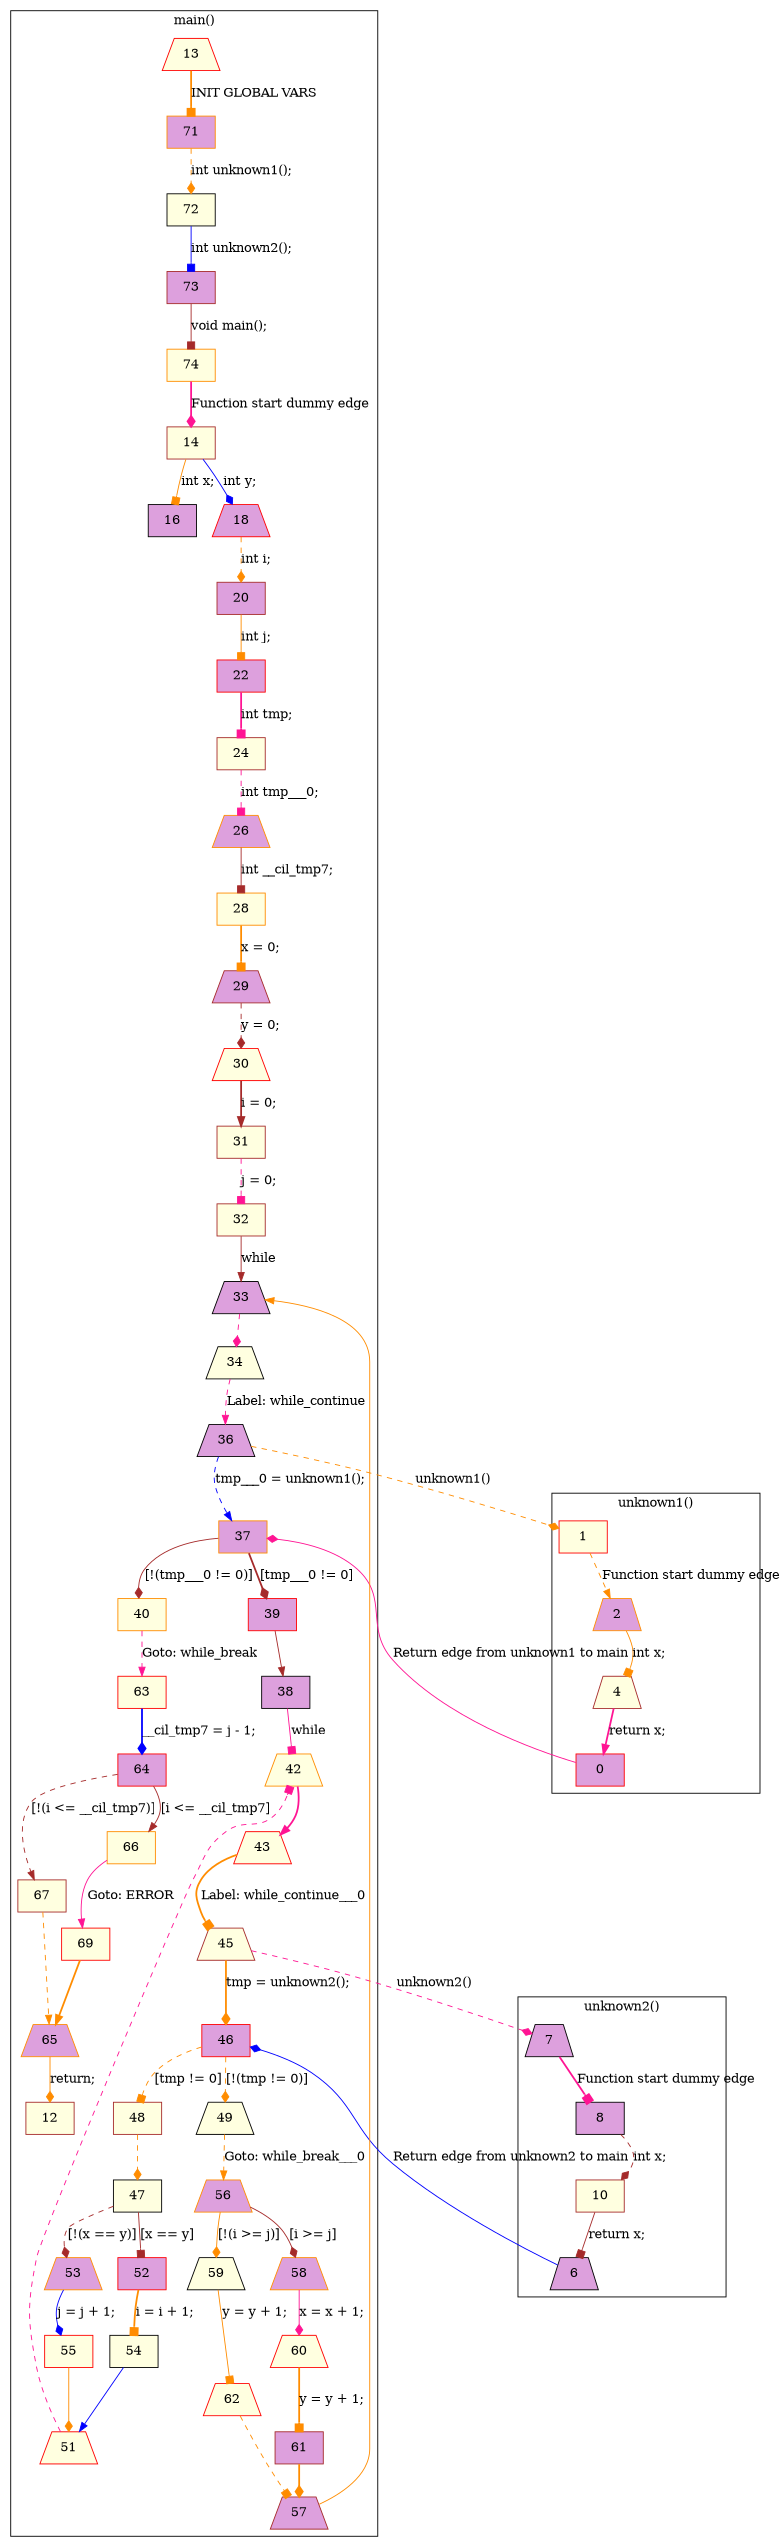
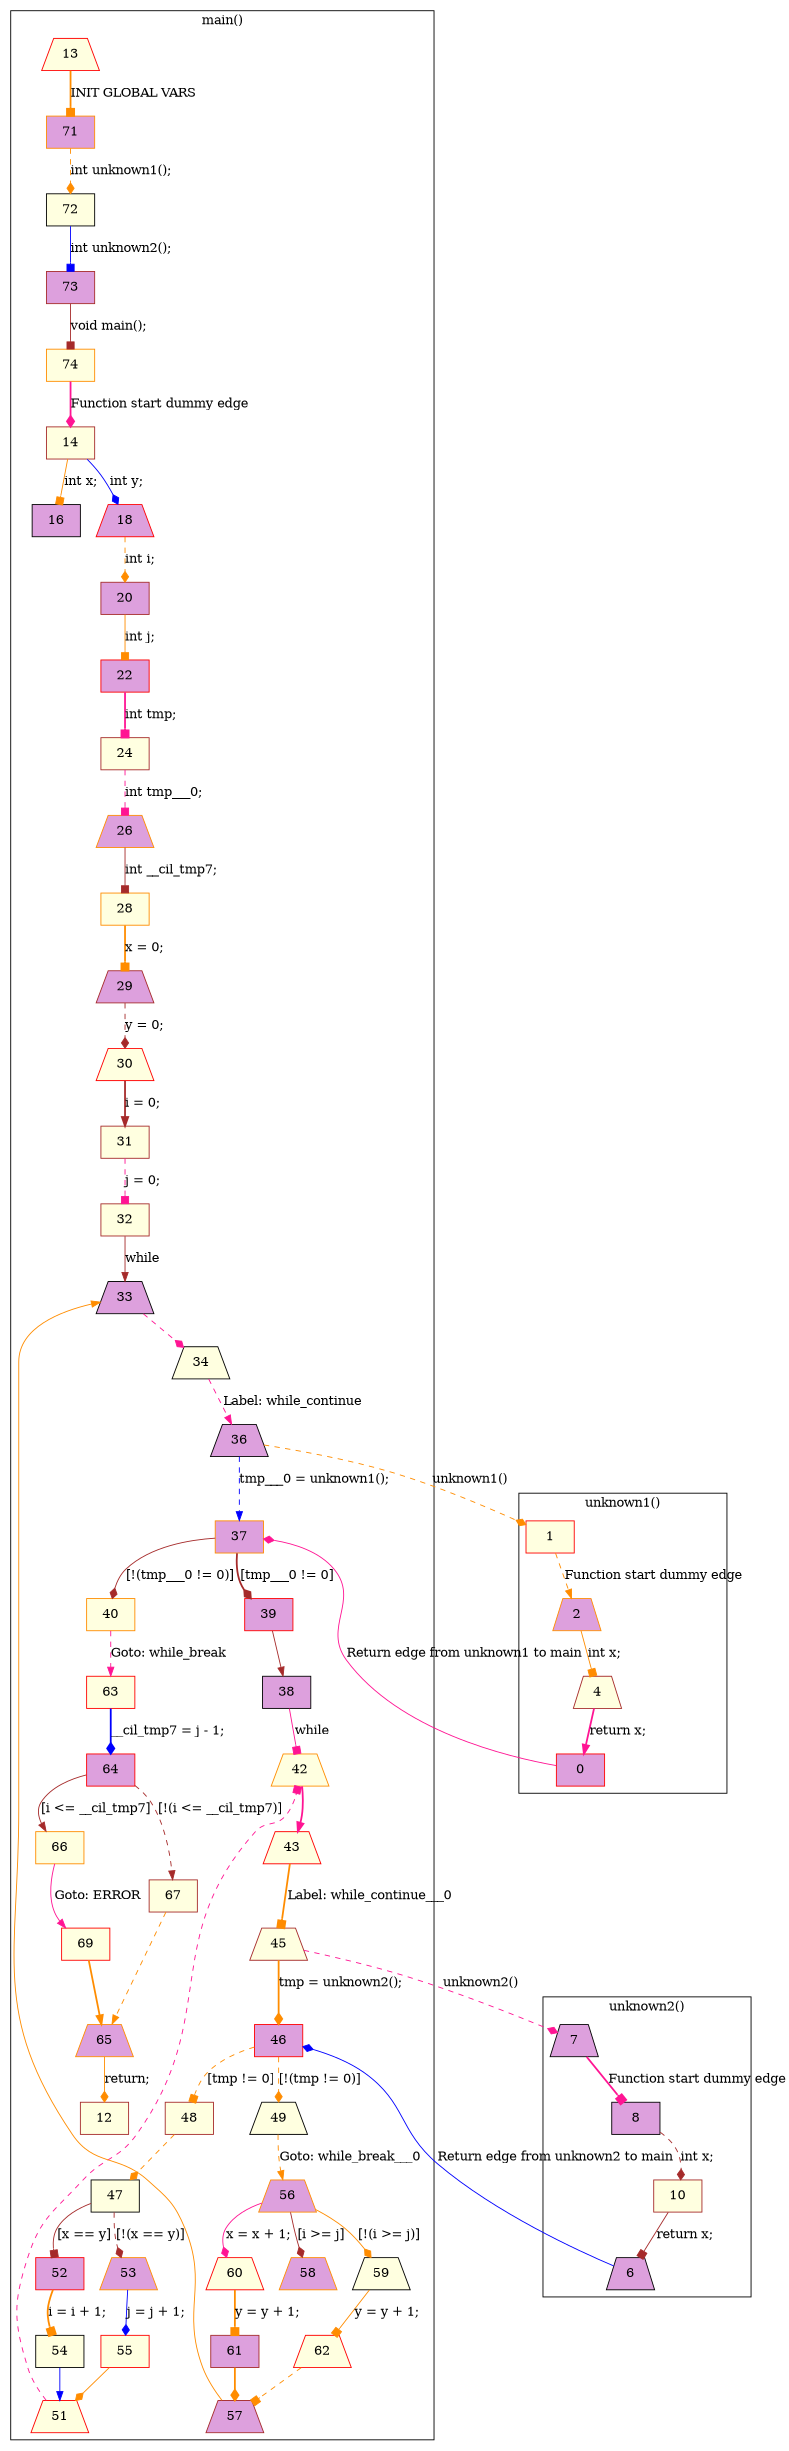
(299, 2307) -> (234, 2219)
